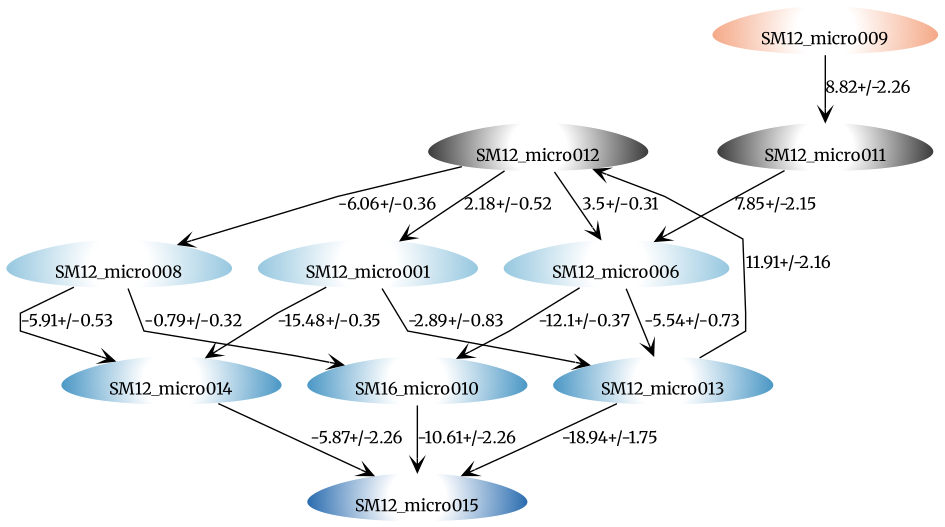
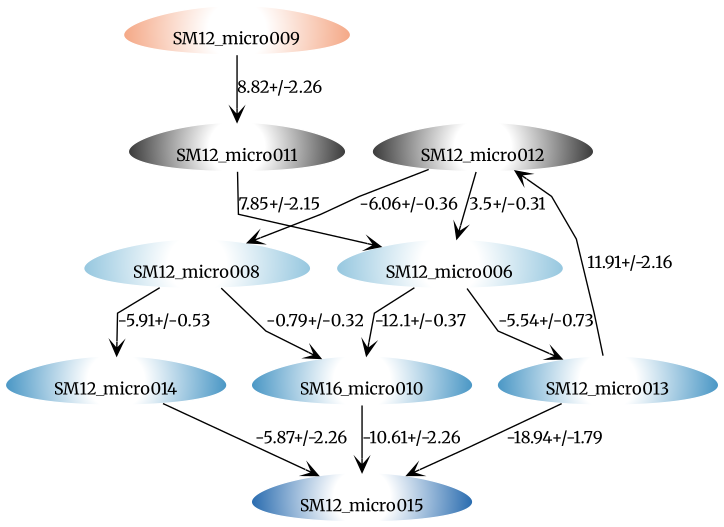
(368, 264) -> none
(610, 439) -> (555, 439)
